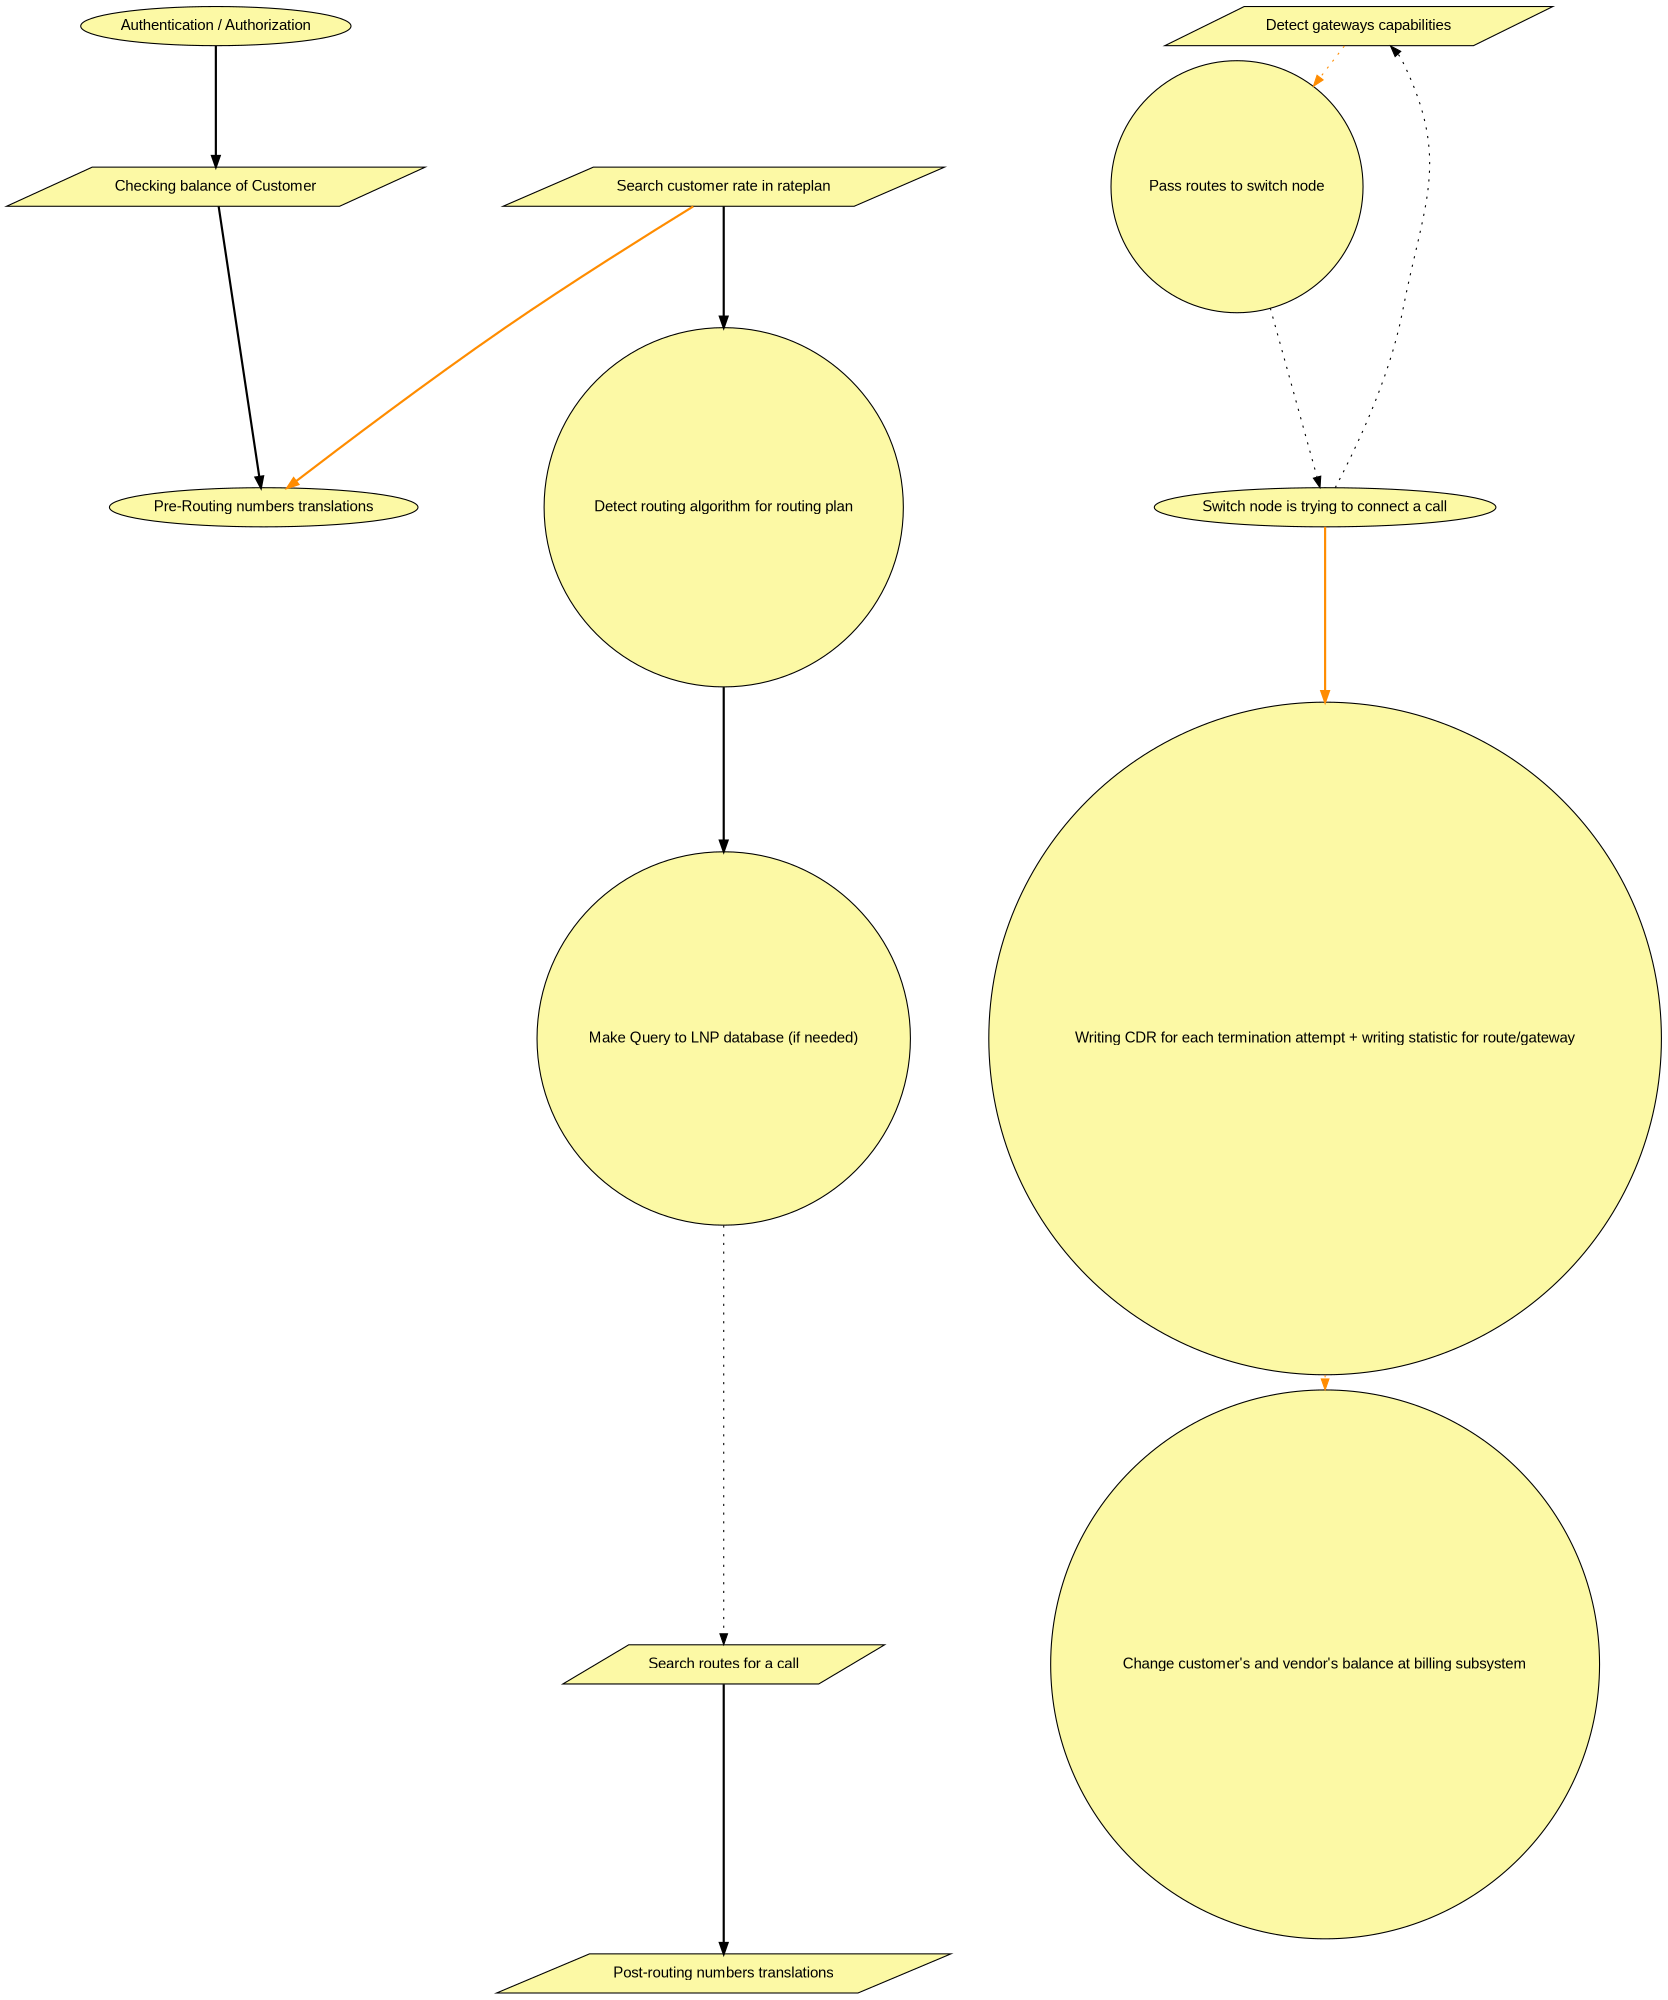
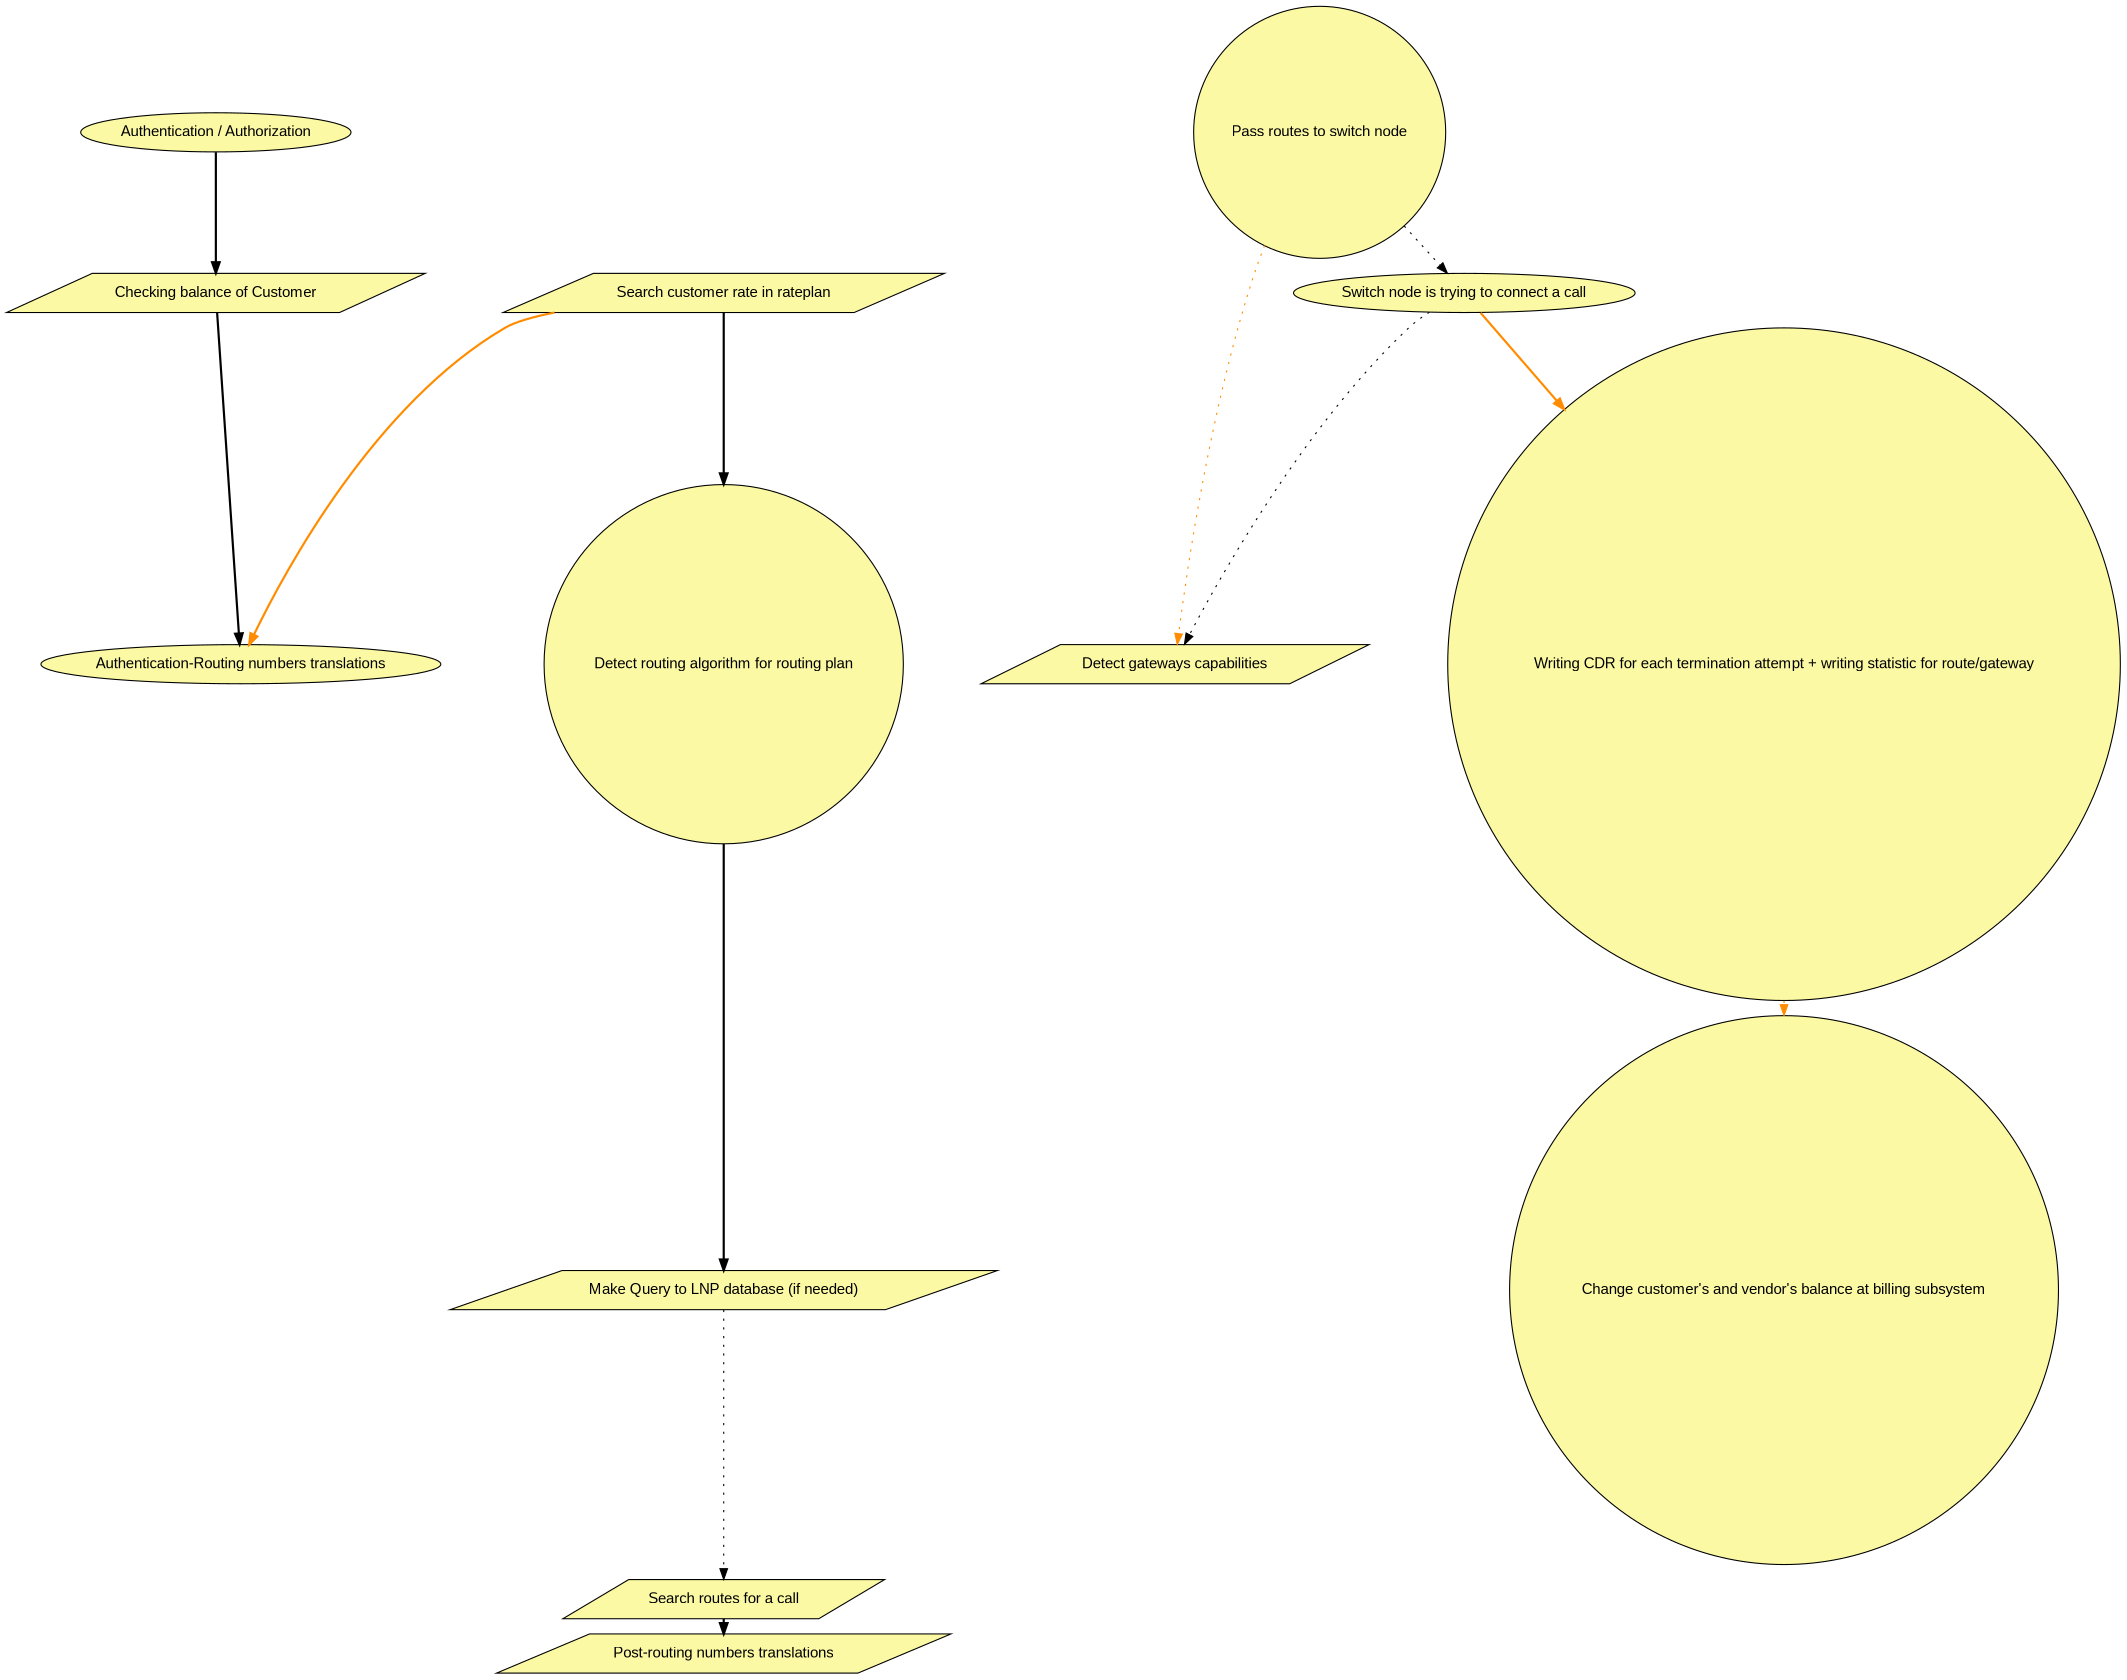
(1332, 62) -> (1212, 437)
(264, 507) -> (241, 664)
(724, 1039) -> (724, 1290)
